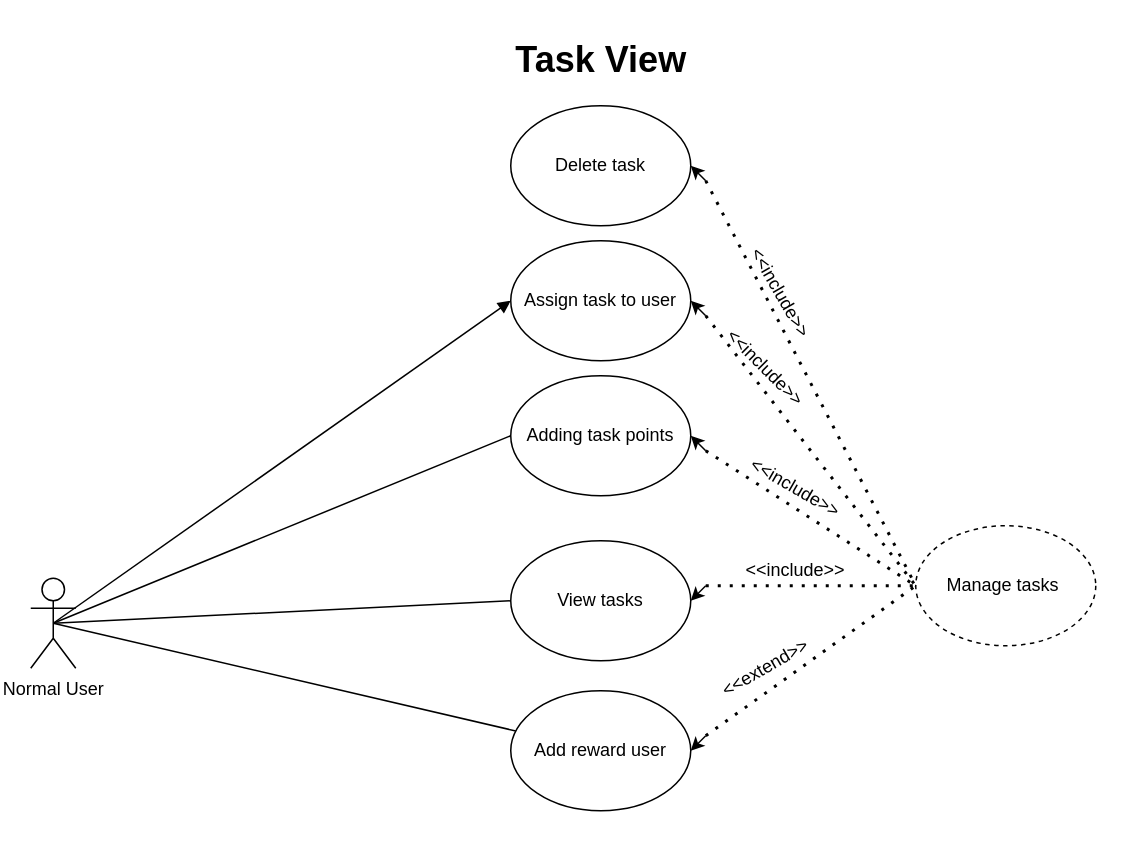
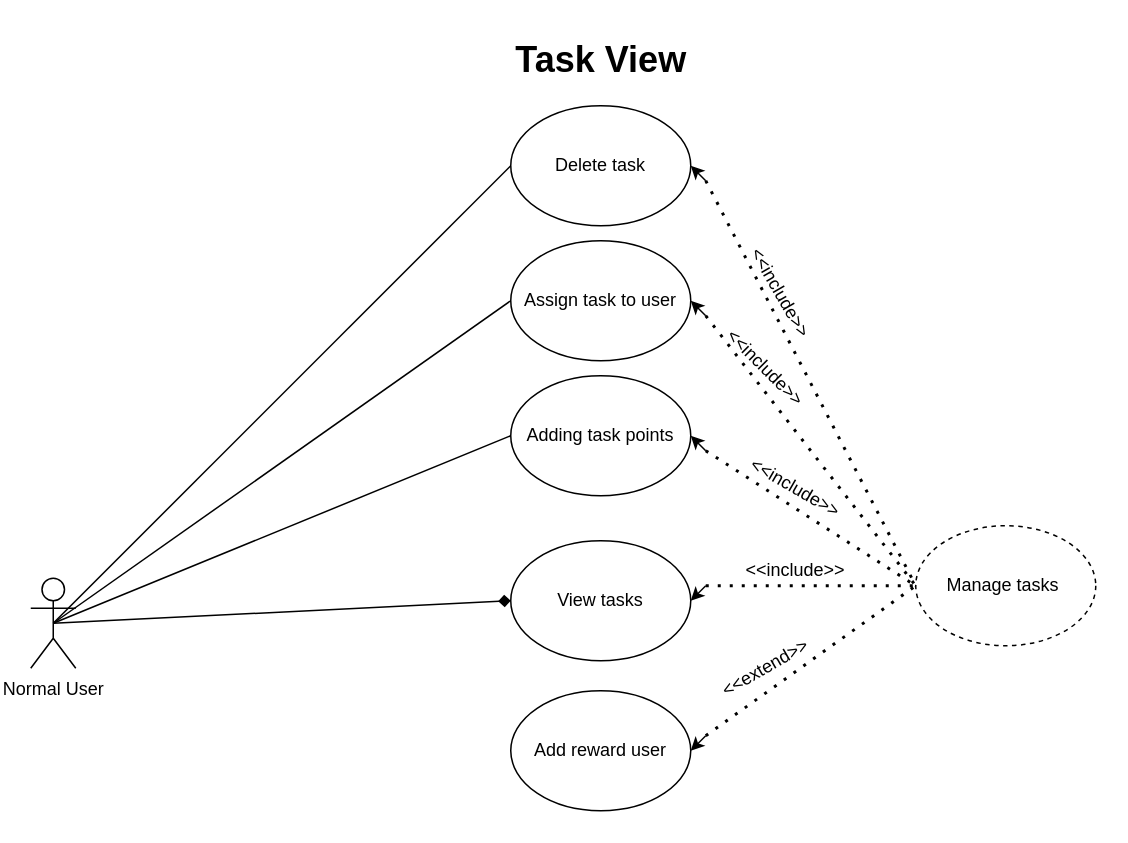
(500, 308) -> (504, 305)
(504, 601) -> (498, 601)
(287, 678) -> (286, 391)
